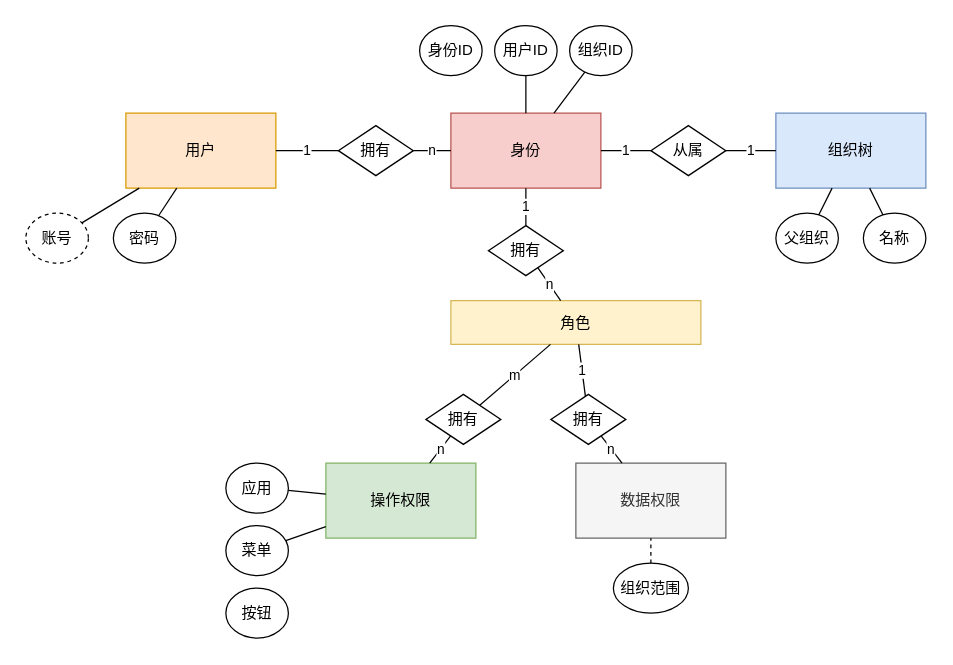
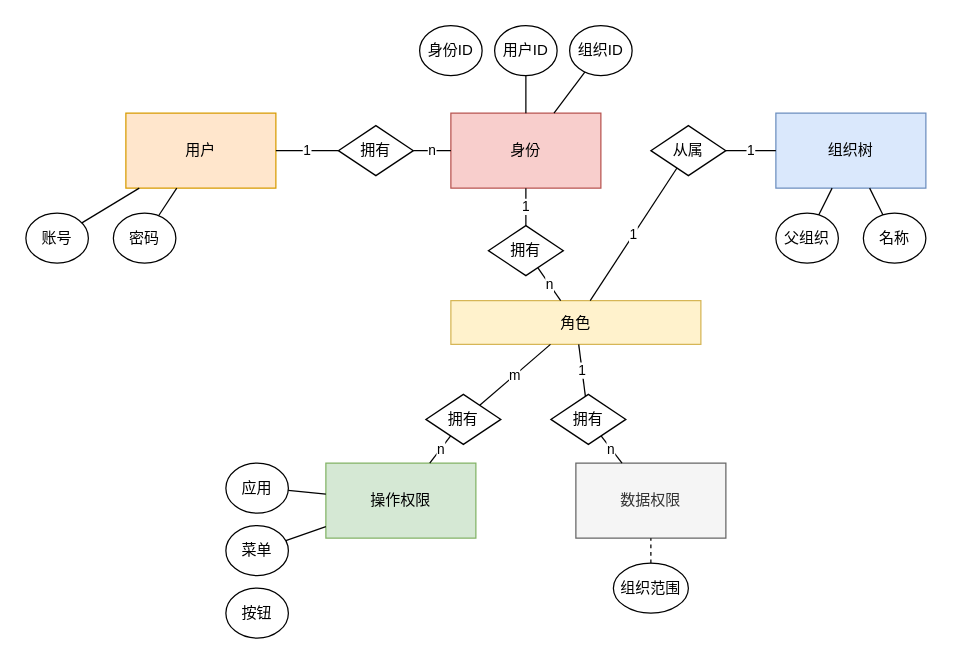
(626, 151) -> (633, 234)
(57, 238) -> (57, 238)
